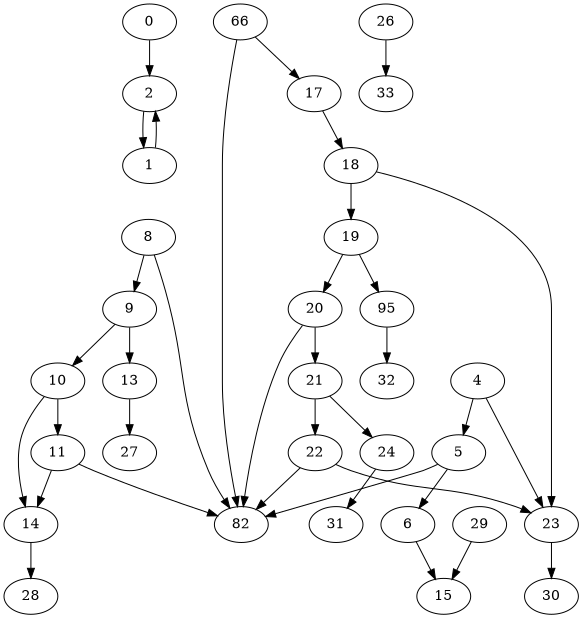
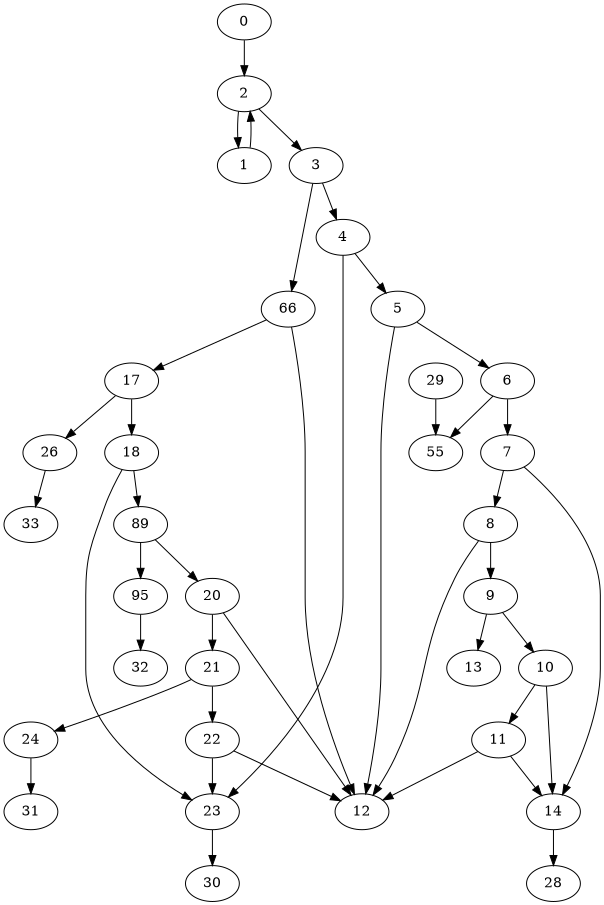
none -> (316, 166)
(351, 237) -> (141, 525)
none -> (95, 414)
(130, 453) -> none
none -> (508, 453)
(241, 525) -> (362, 812)
(444, 596) -> (436, 453)
